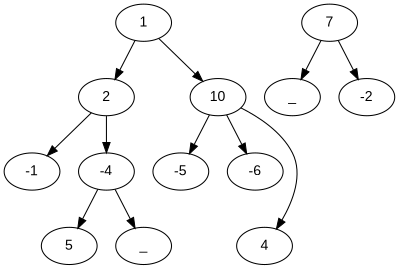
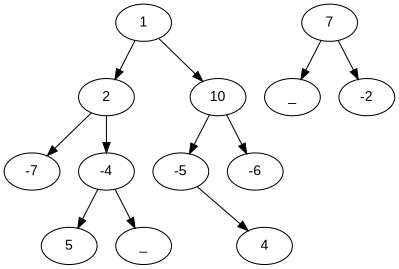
(293, 153) -> (219, 205)
(32, 172) -> (32, 172)
